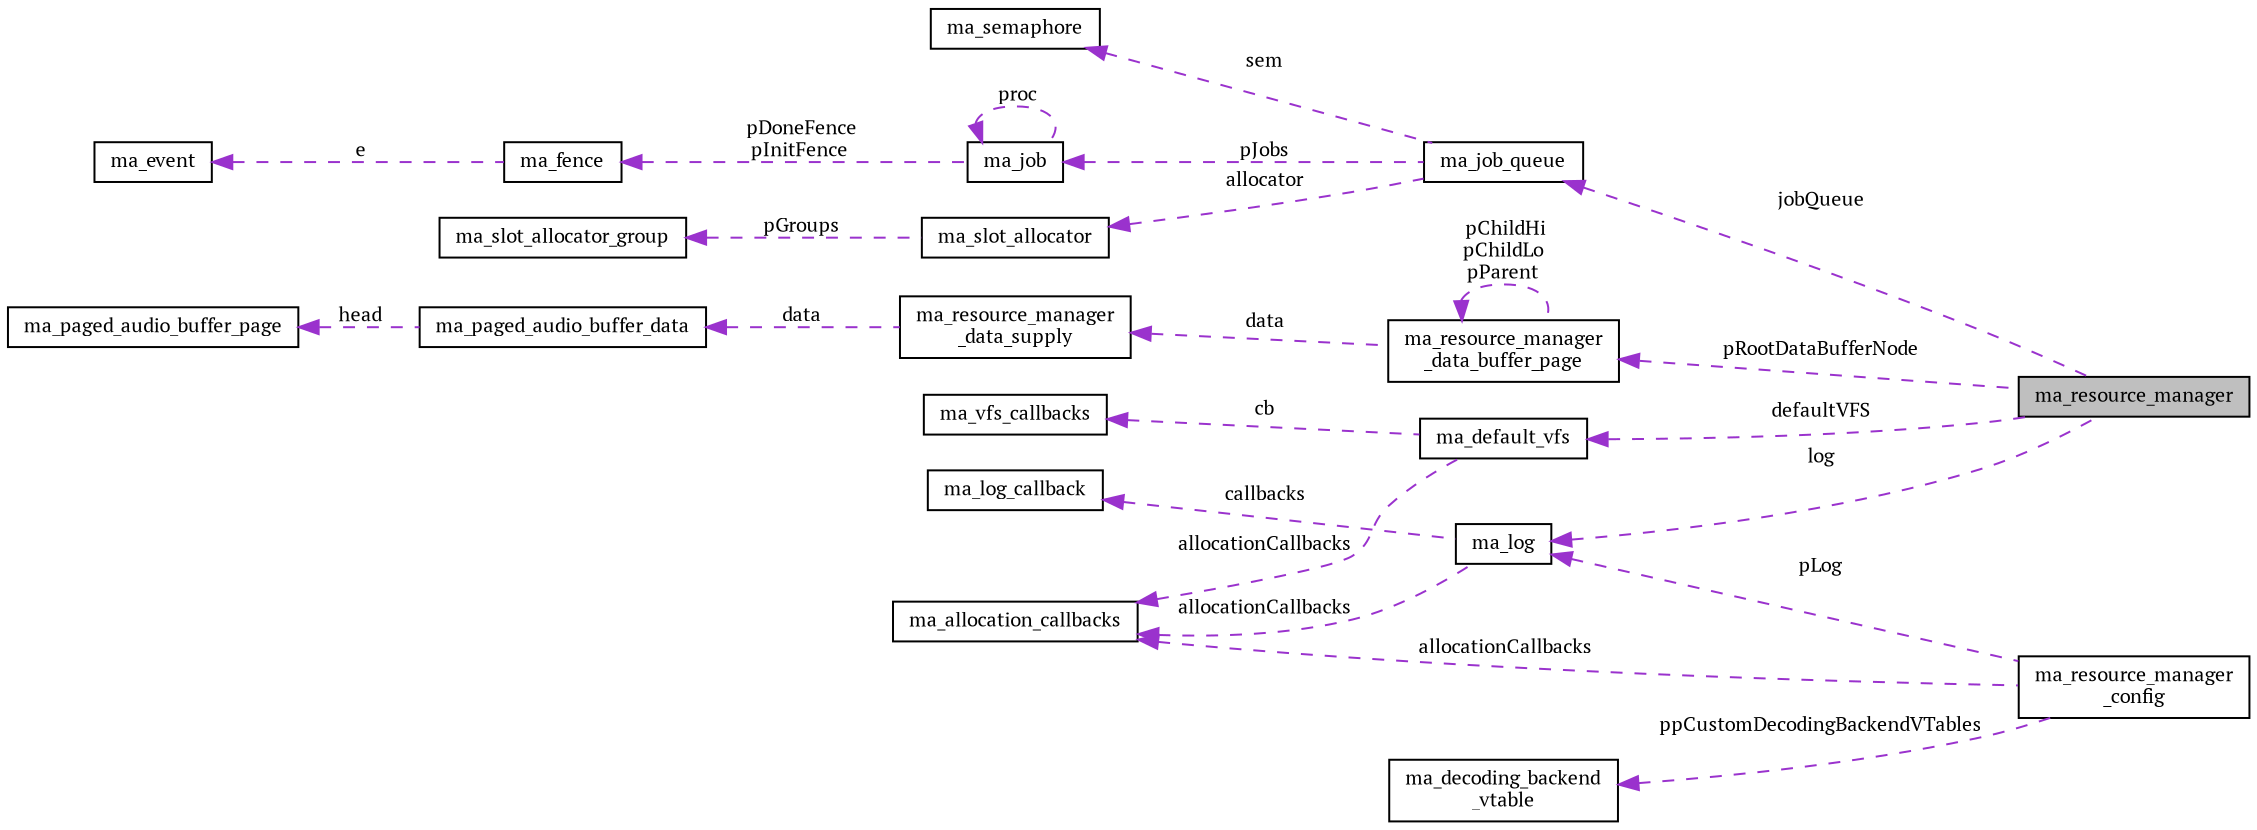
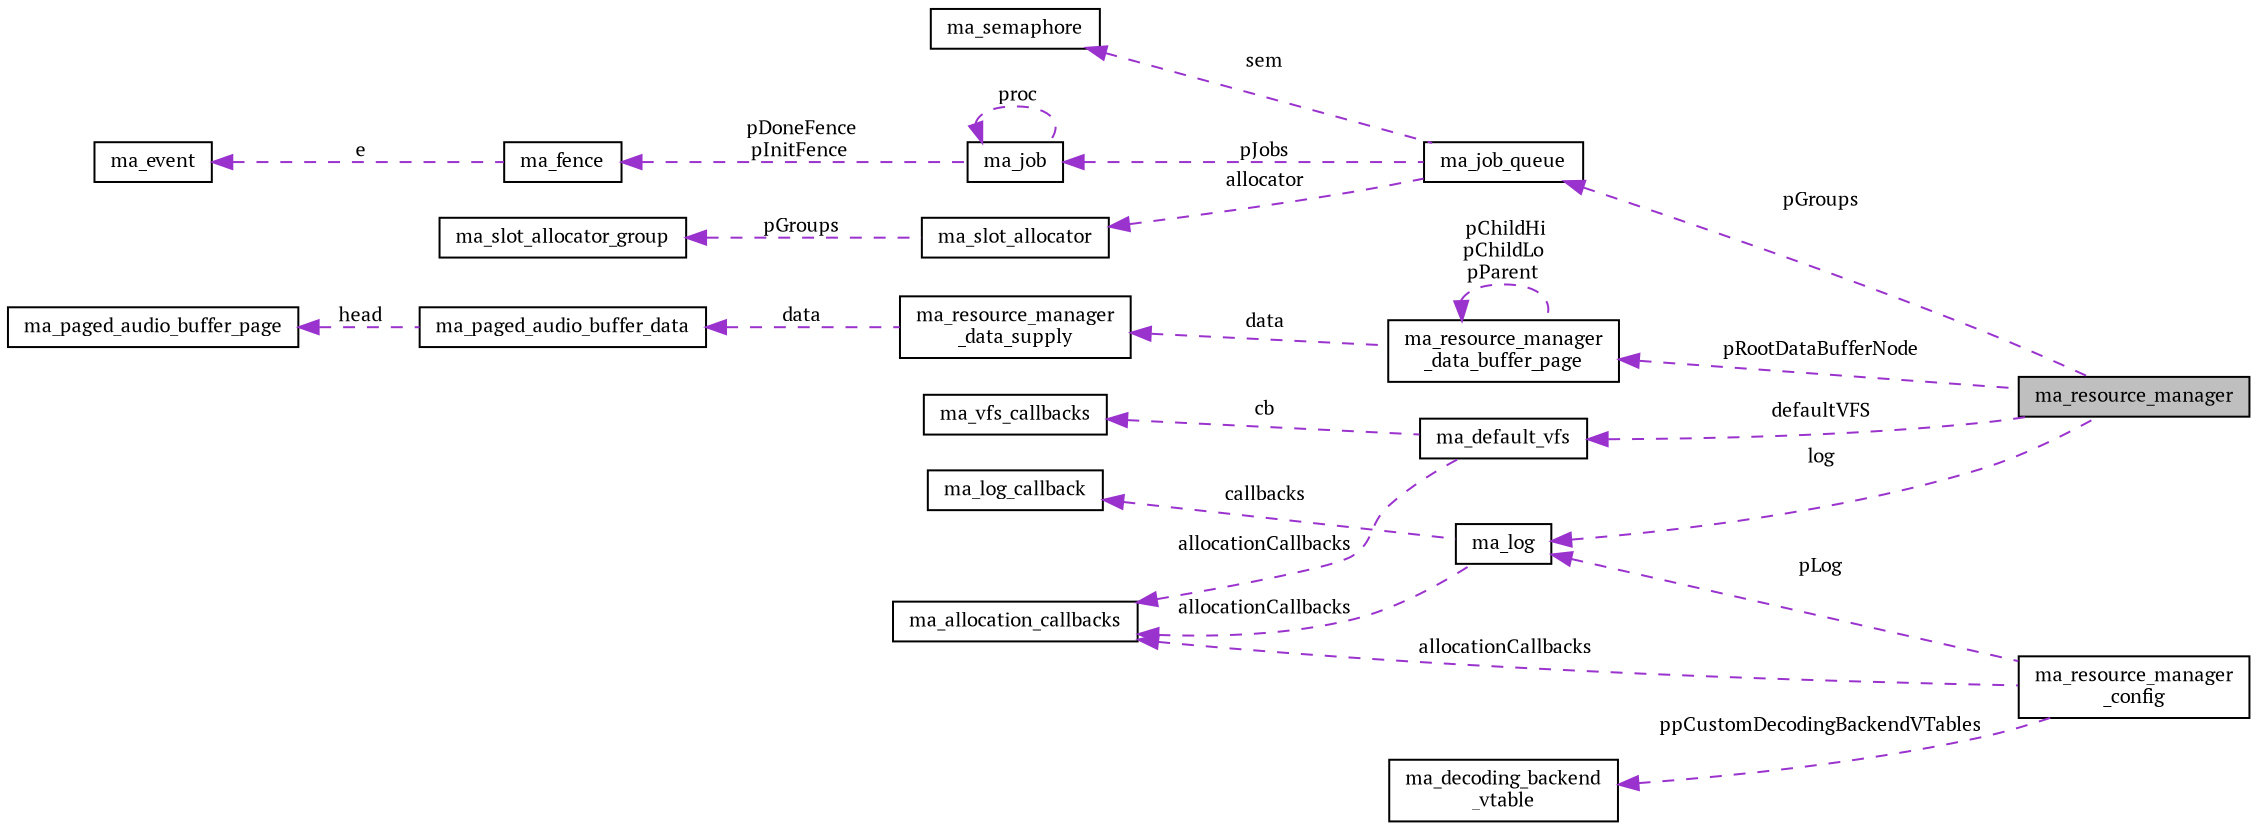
(1819, 201) -> (1819, 201)
